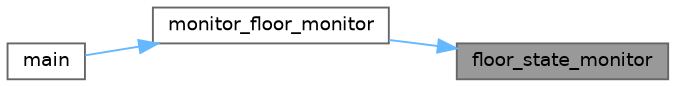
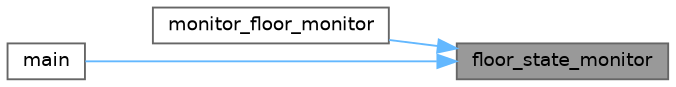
(112, 51) -> (261, 61)
